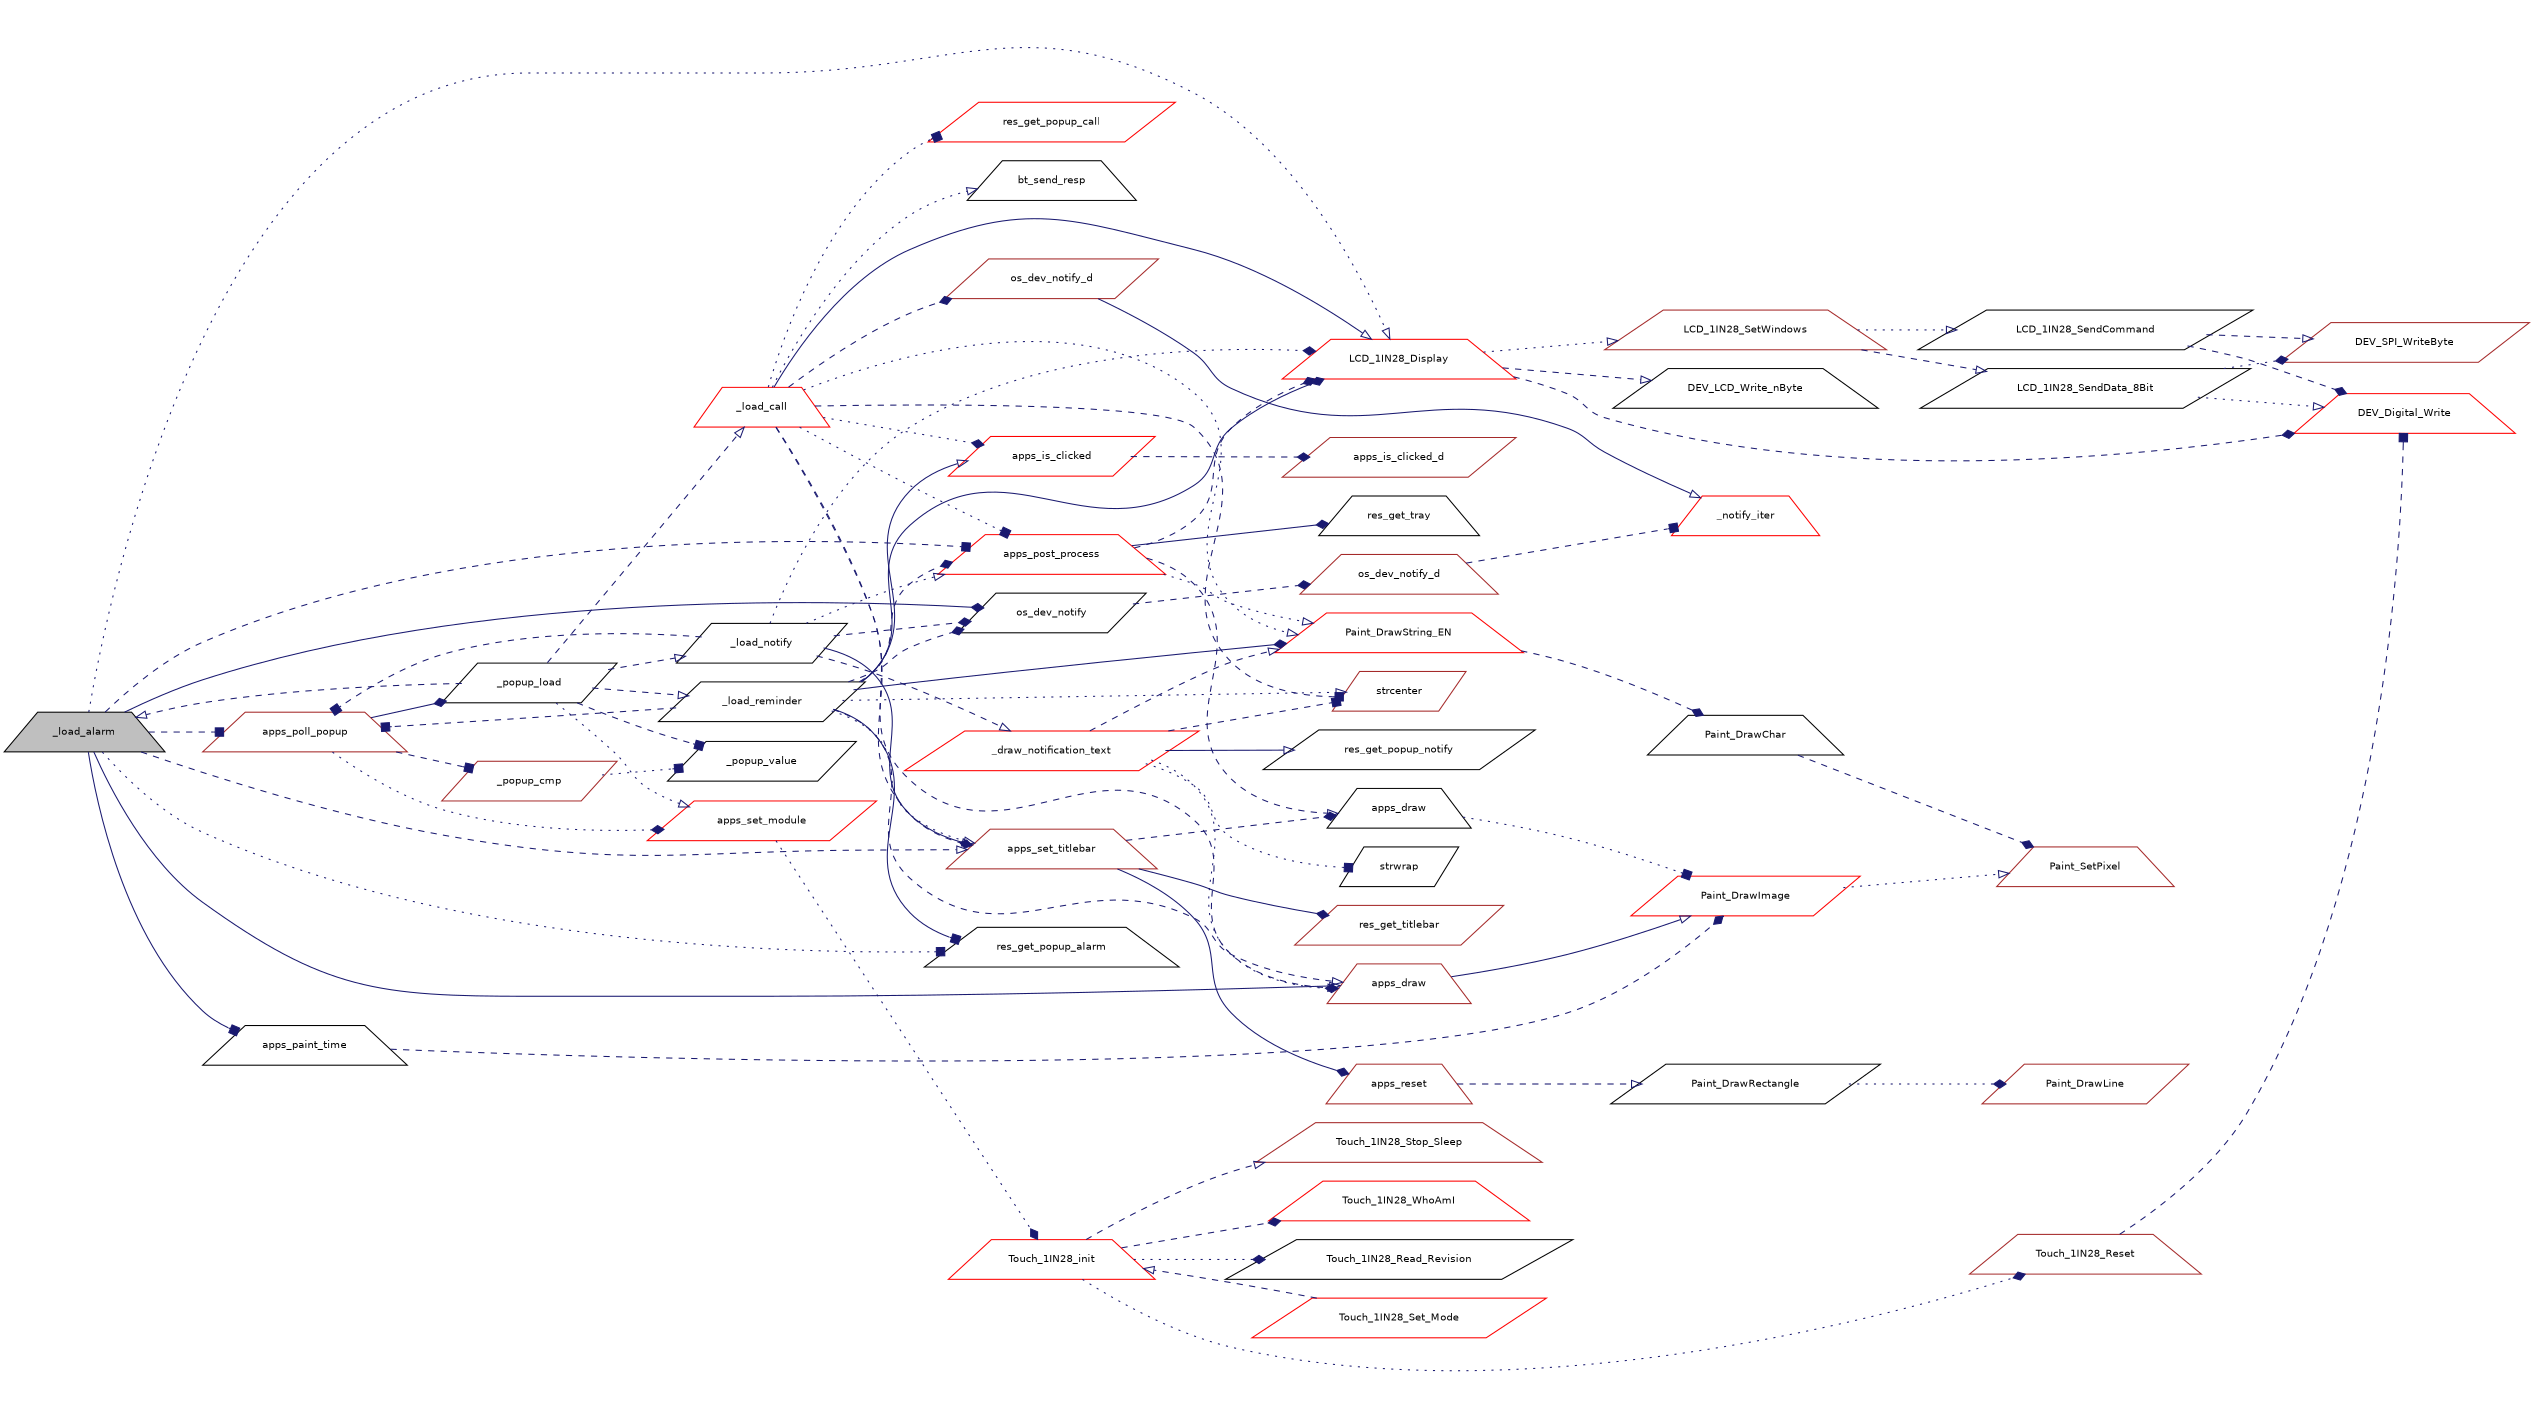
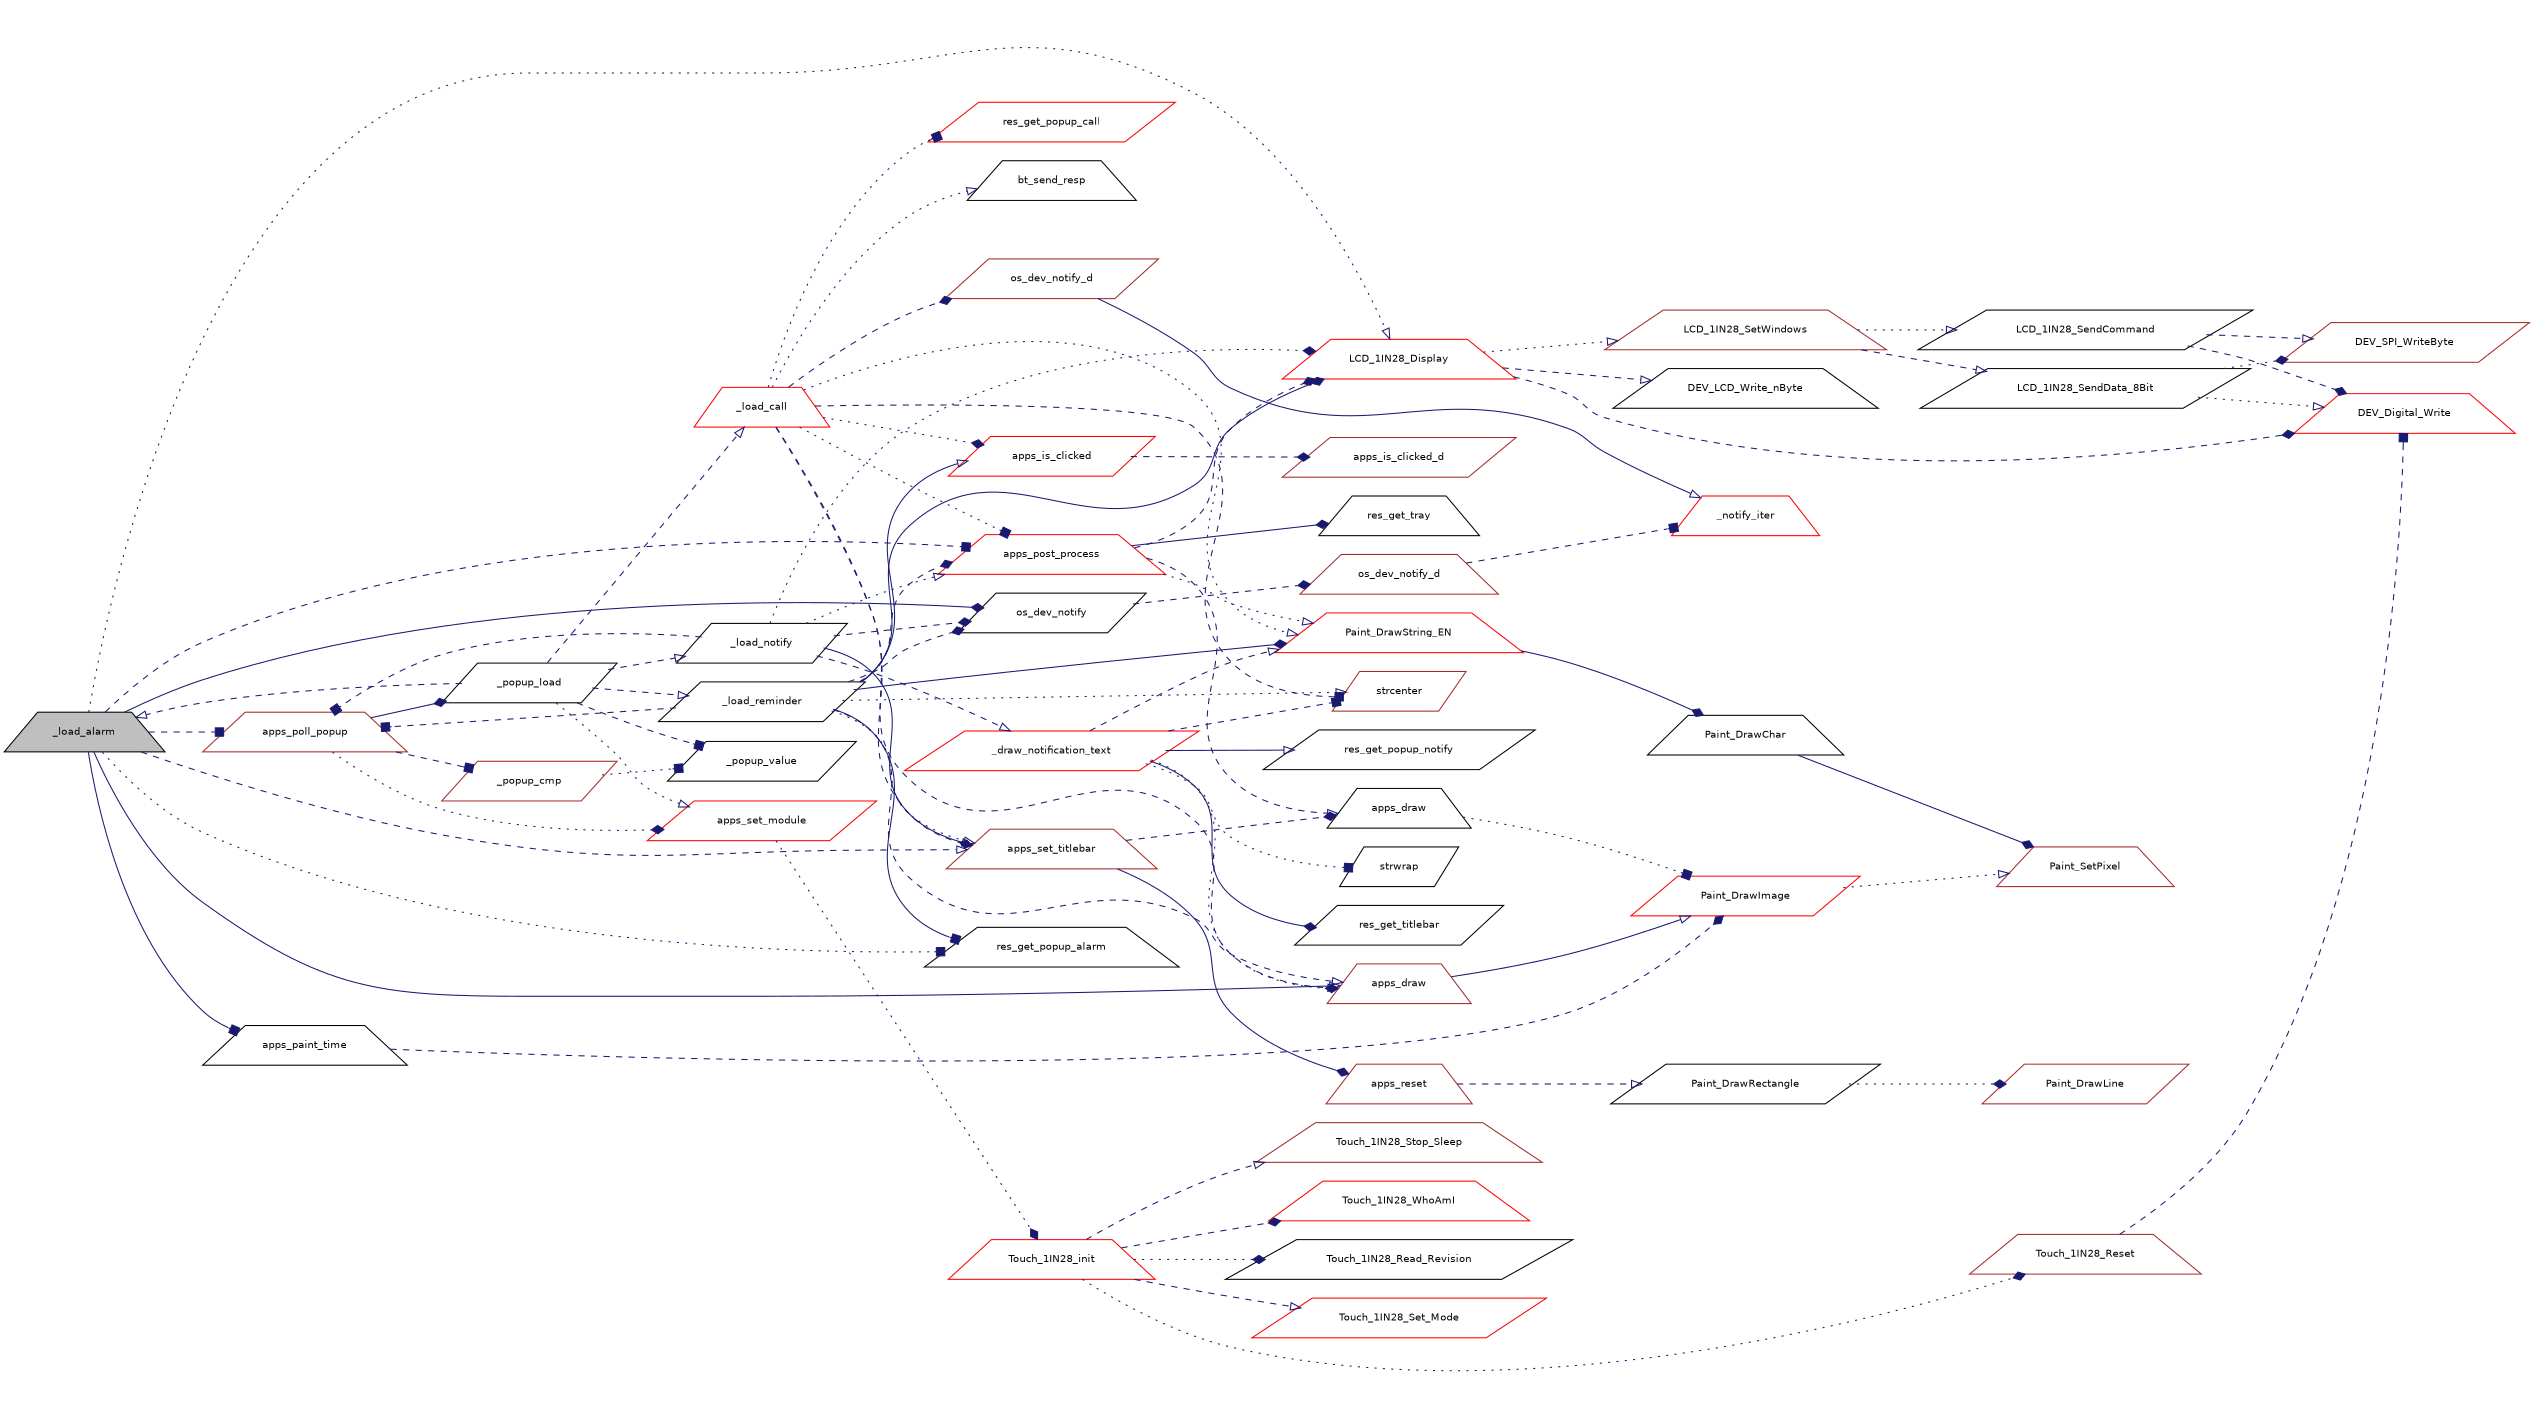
(1048, 219) -> none
(1608, 676) -> (1608, 676)
(1910, 799) -> (1910, 799)
(1227, 895) -> (1222, 885)
(1399, 925) -> (1399, 925)
(1236, 1283) -> (1212, 1294)
